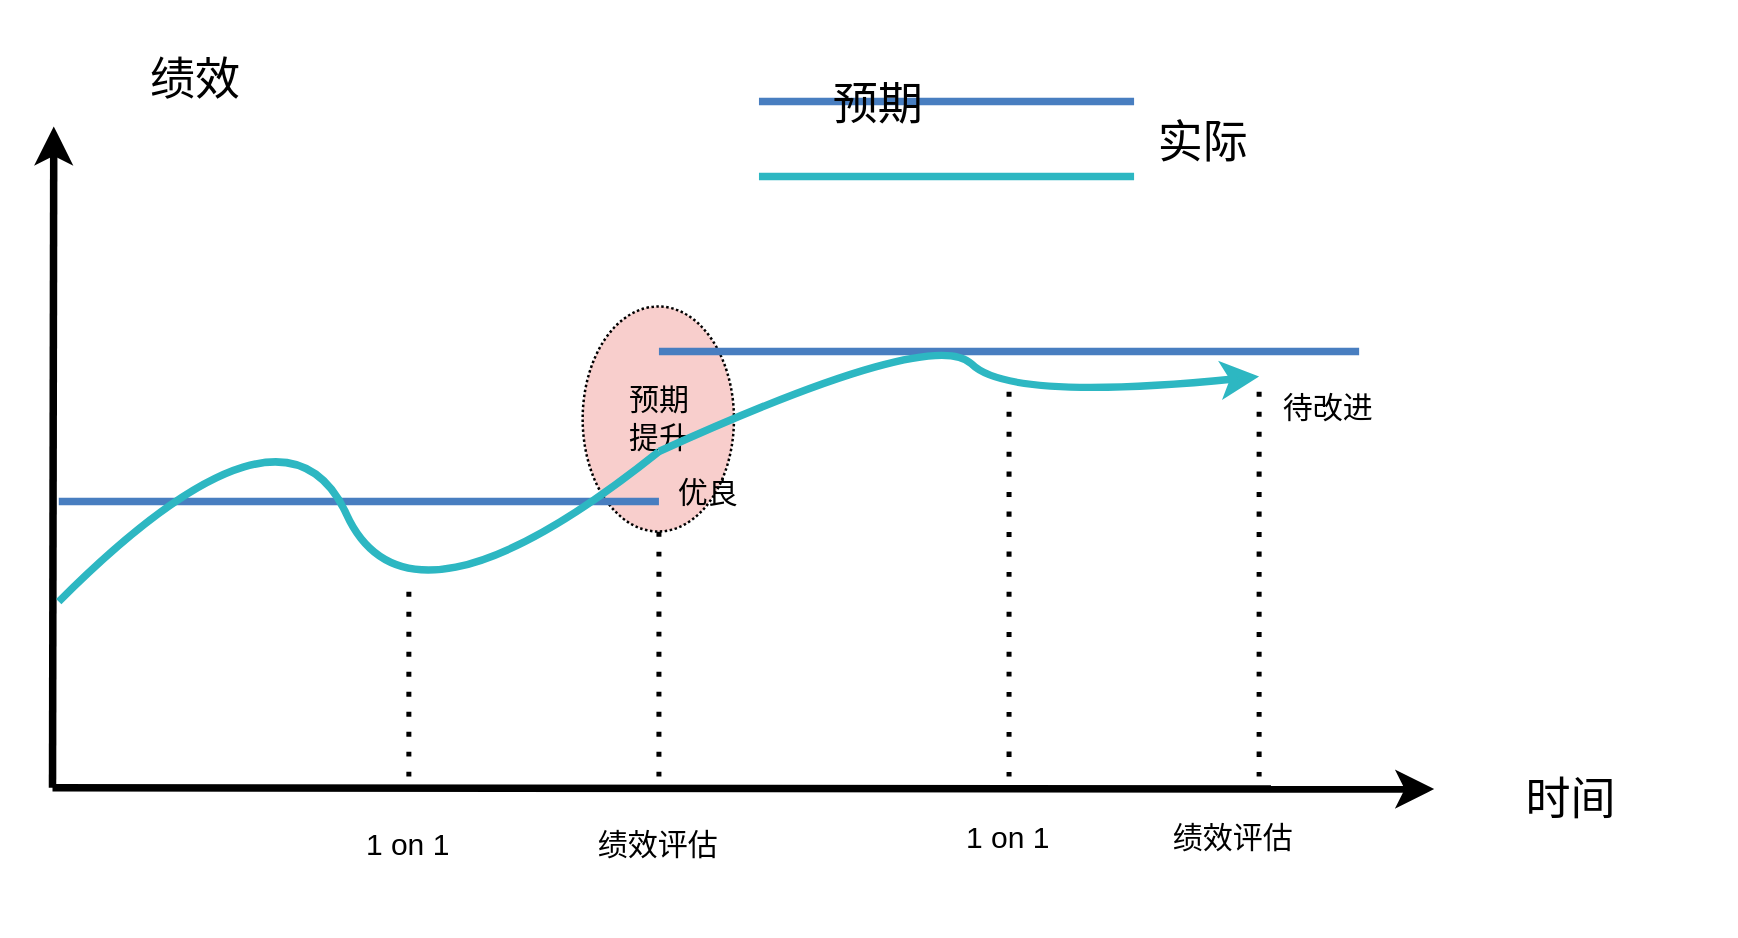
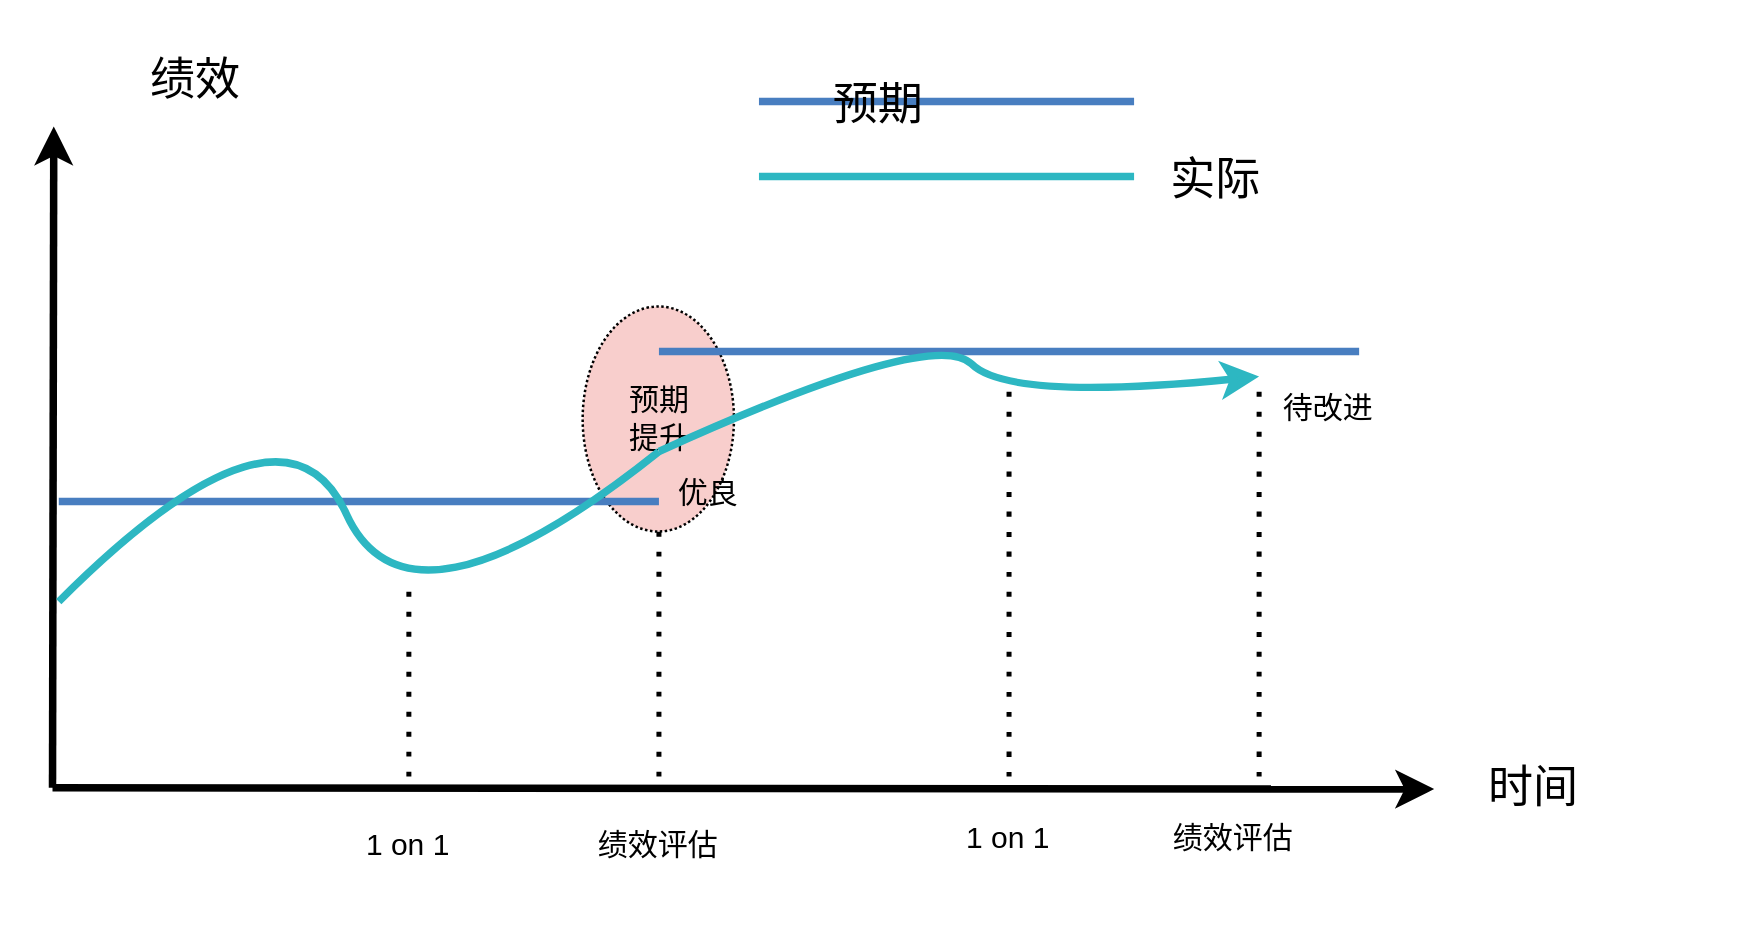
(1254, 139) -> (1266, 176)
(1621, 795) -> (1584, 783)
